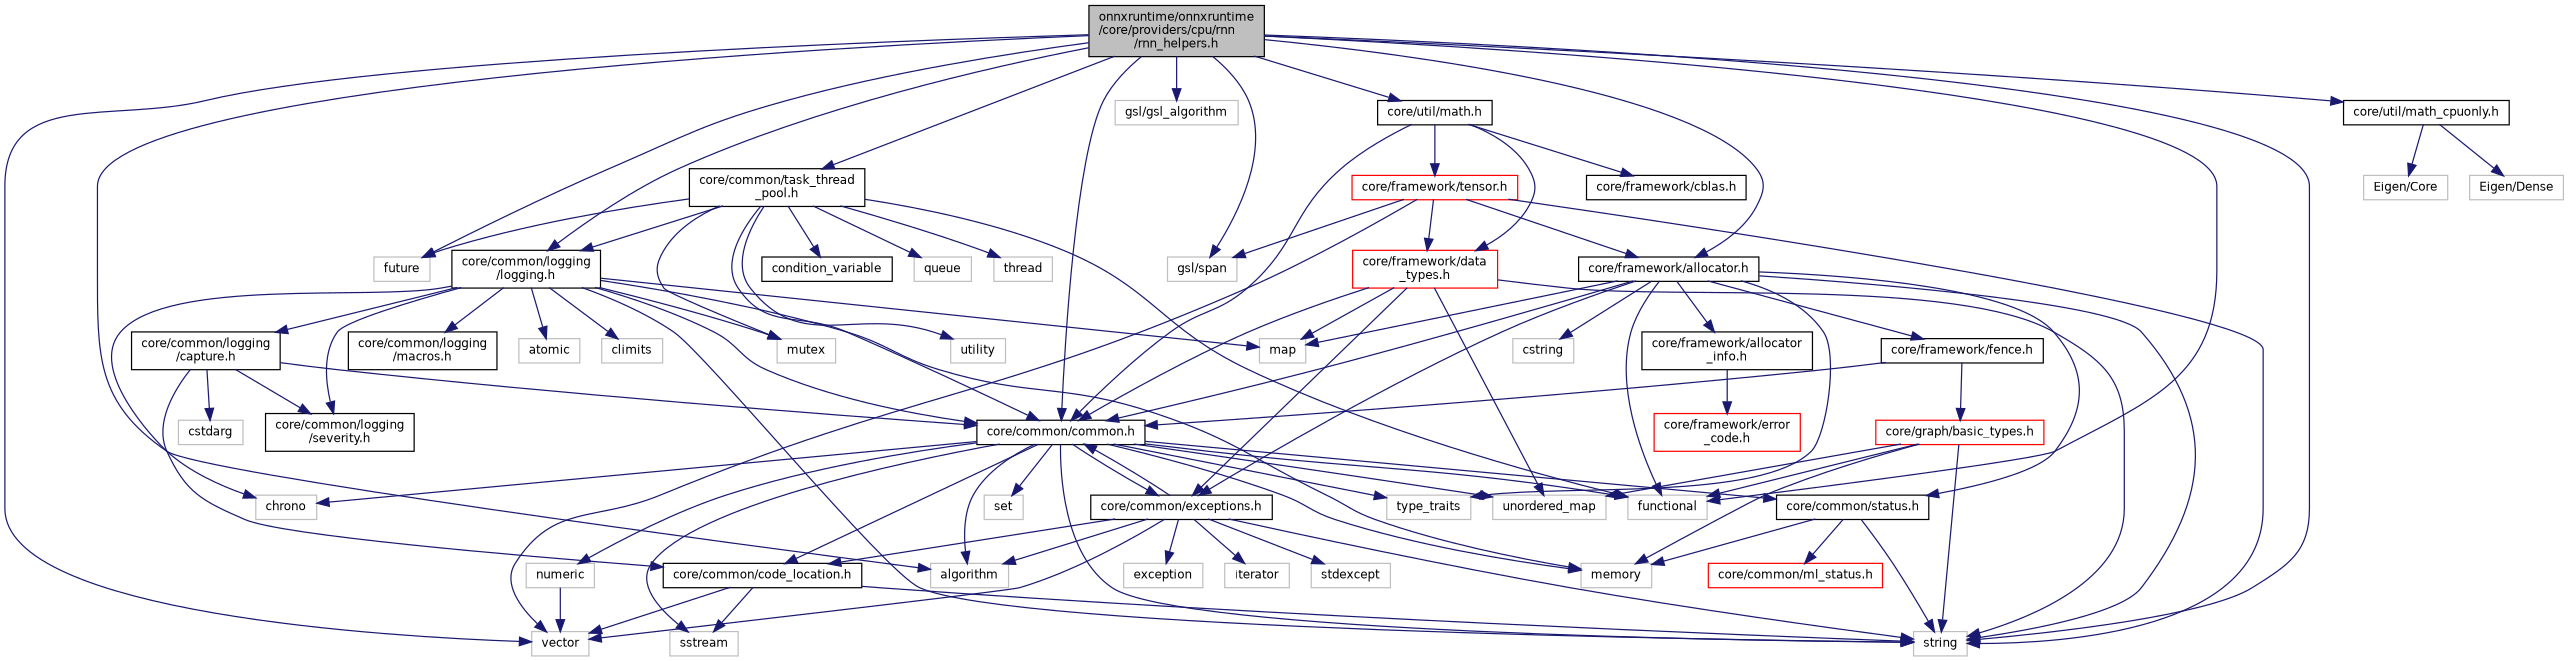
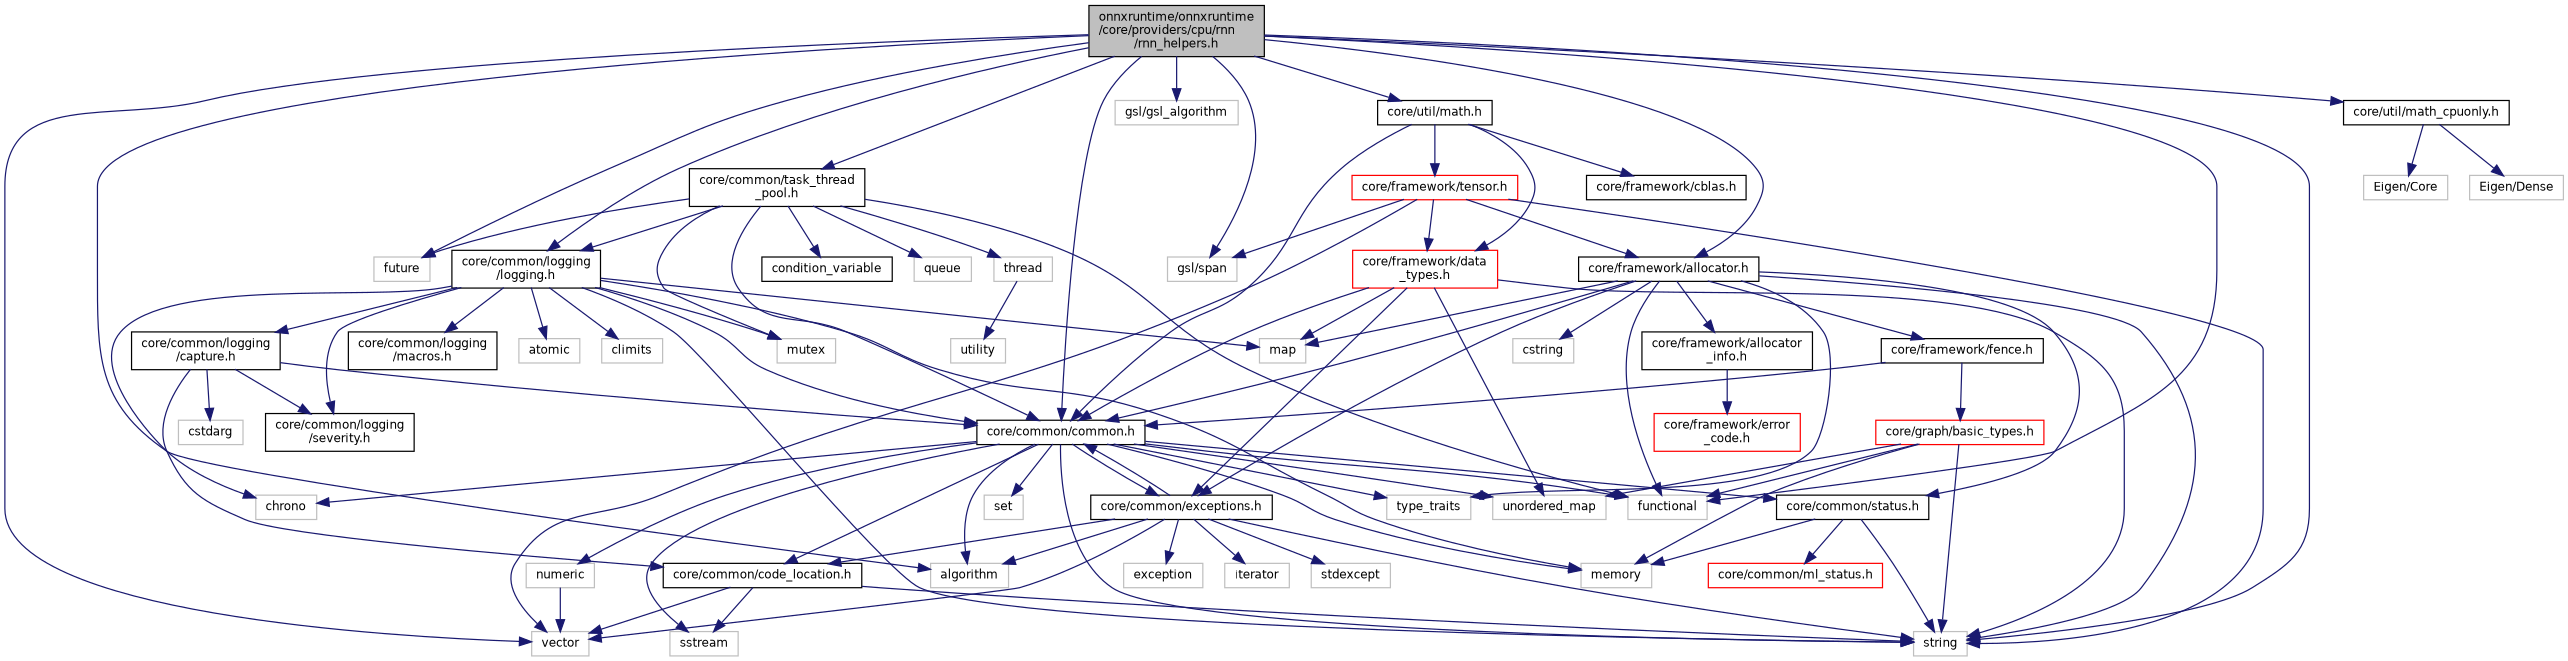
(765, 303) -> (1004, 305)
